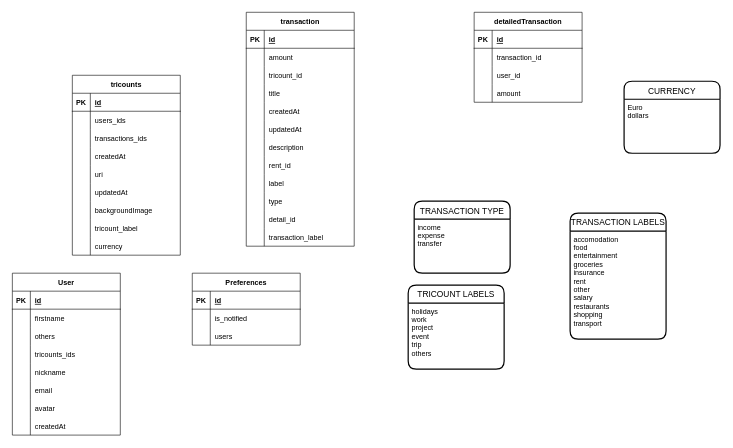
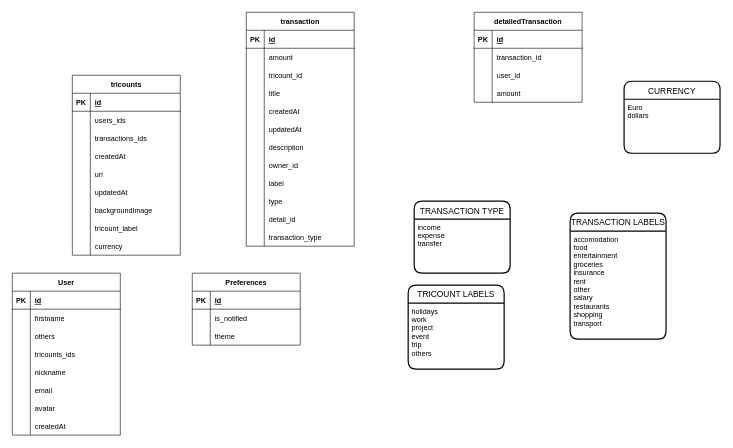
(282, 166) -> (284, 166)
(300, 238) -> (300, 238)
(225, 337) -> (225, 337)
